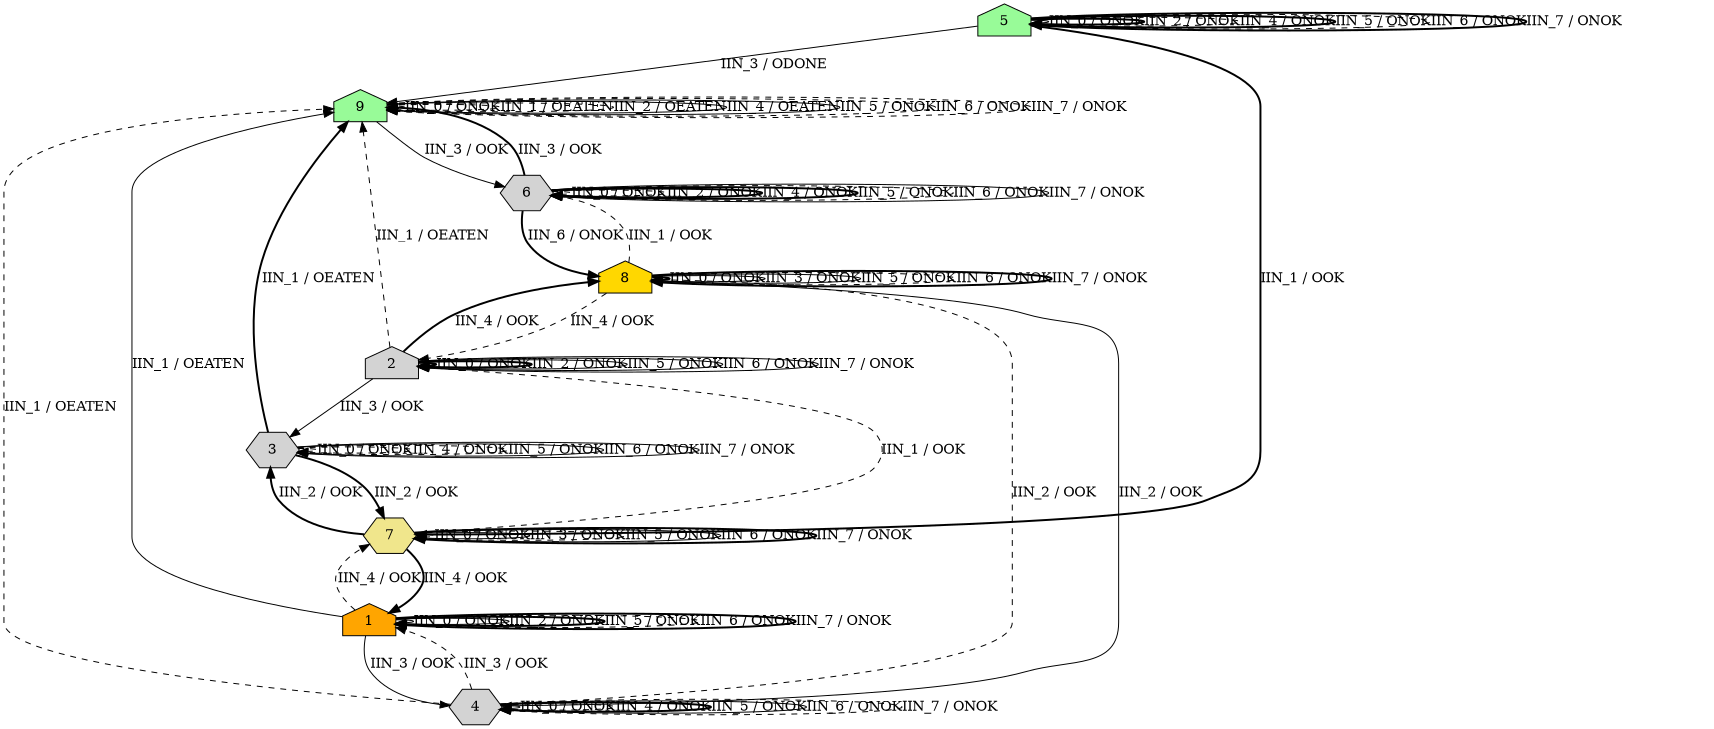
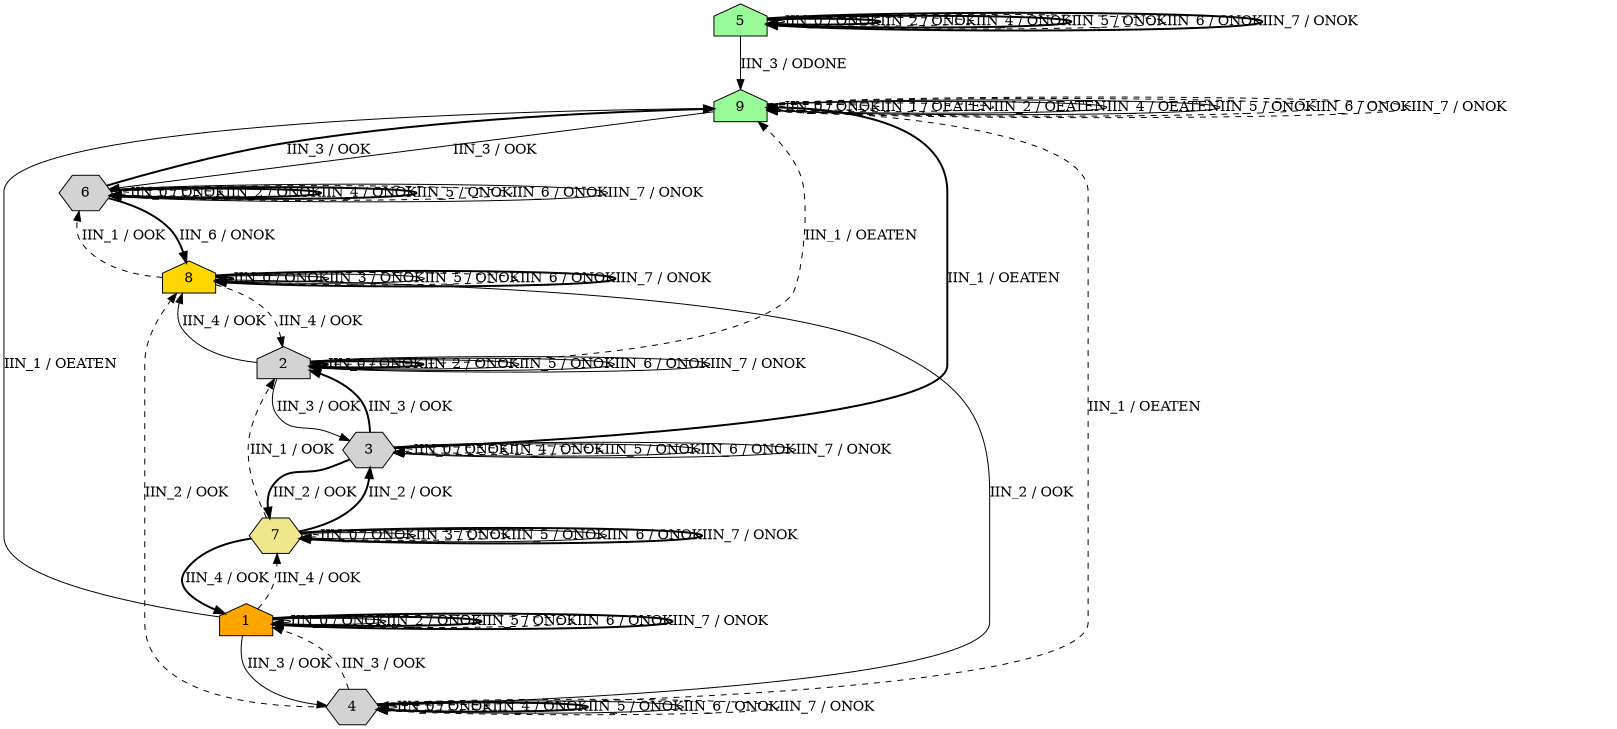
(489, 301) -> (204, 347)
none -> (355, 394)
(1155, 511) -> none
